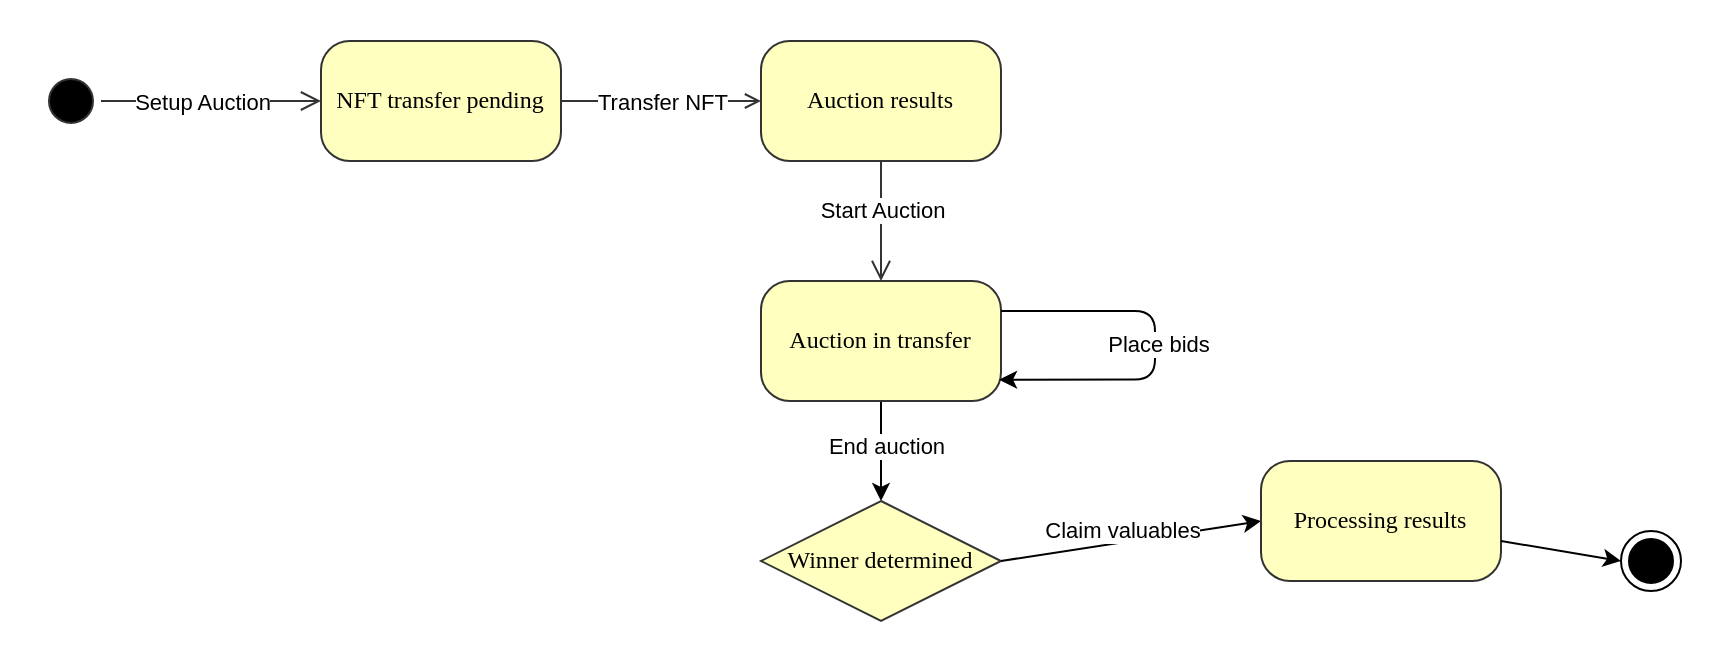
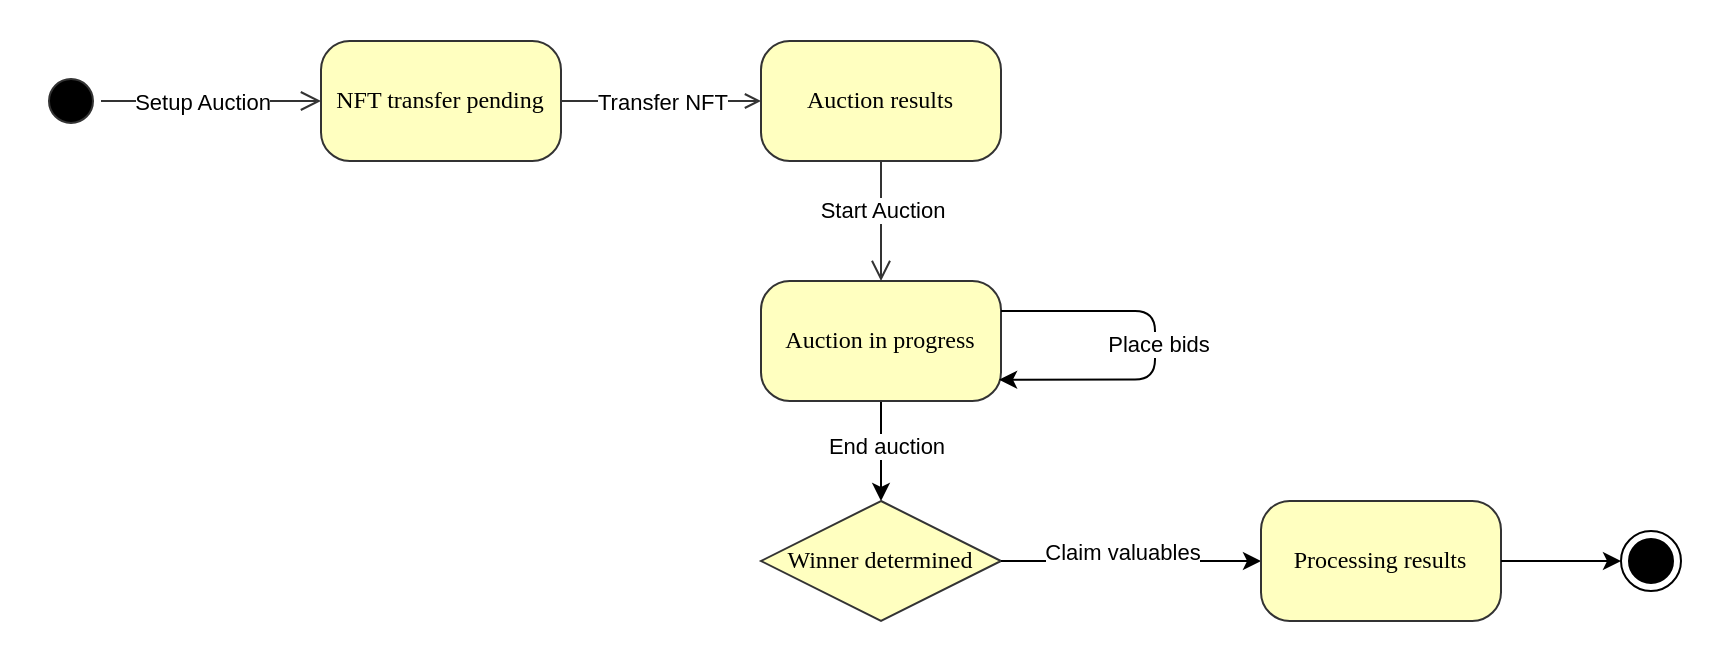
(881, 341) -> (881, 341)
(1381, 521) -> (1381, 561)
